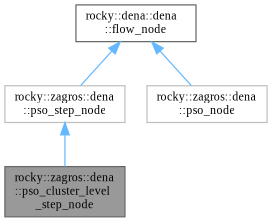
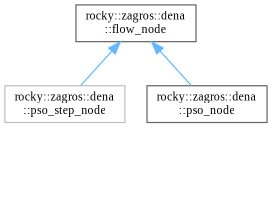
(136, 23) -> (136, 23)
(207, 104) -> (207, 104)
(65, 192) -> none
